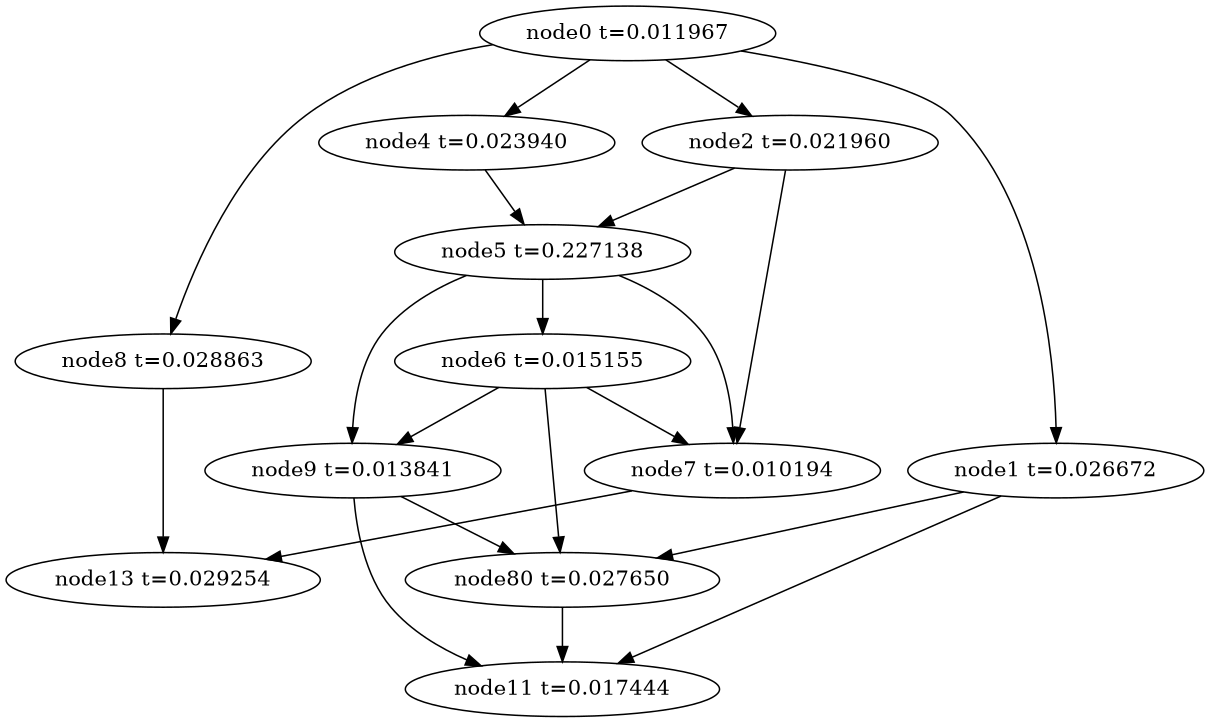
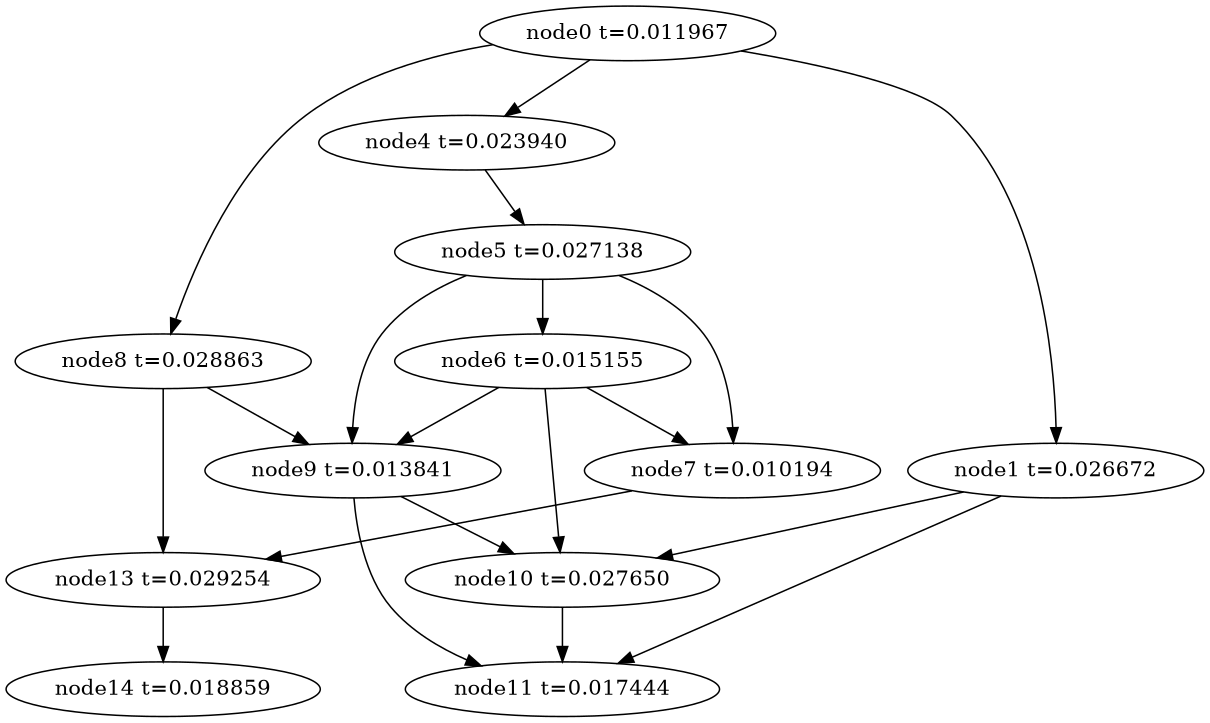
(790, 143) -> none
(543, 252) -> (543, 252)
none -> (251, 412)
(562, 580) -> (562, 580)
none -> (163, 689)
